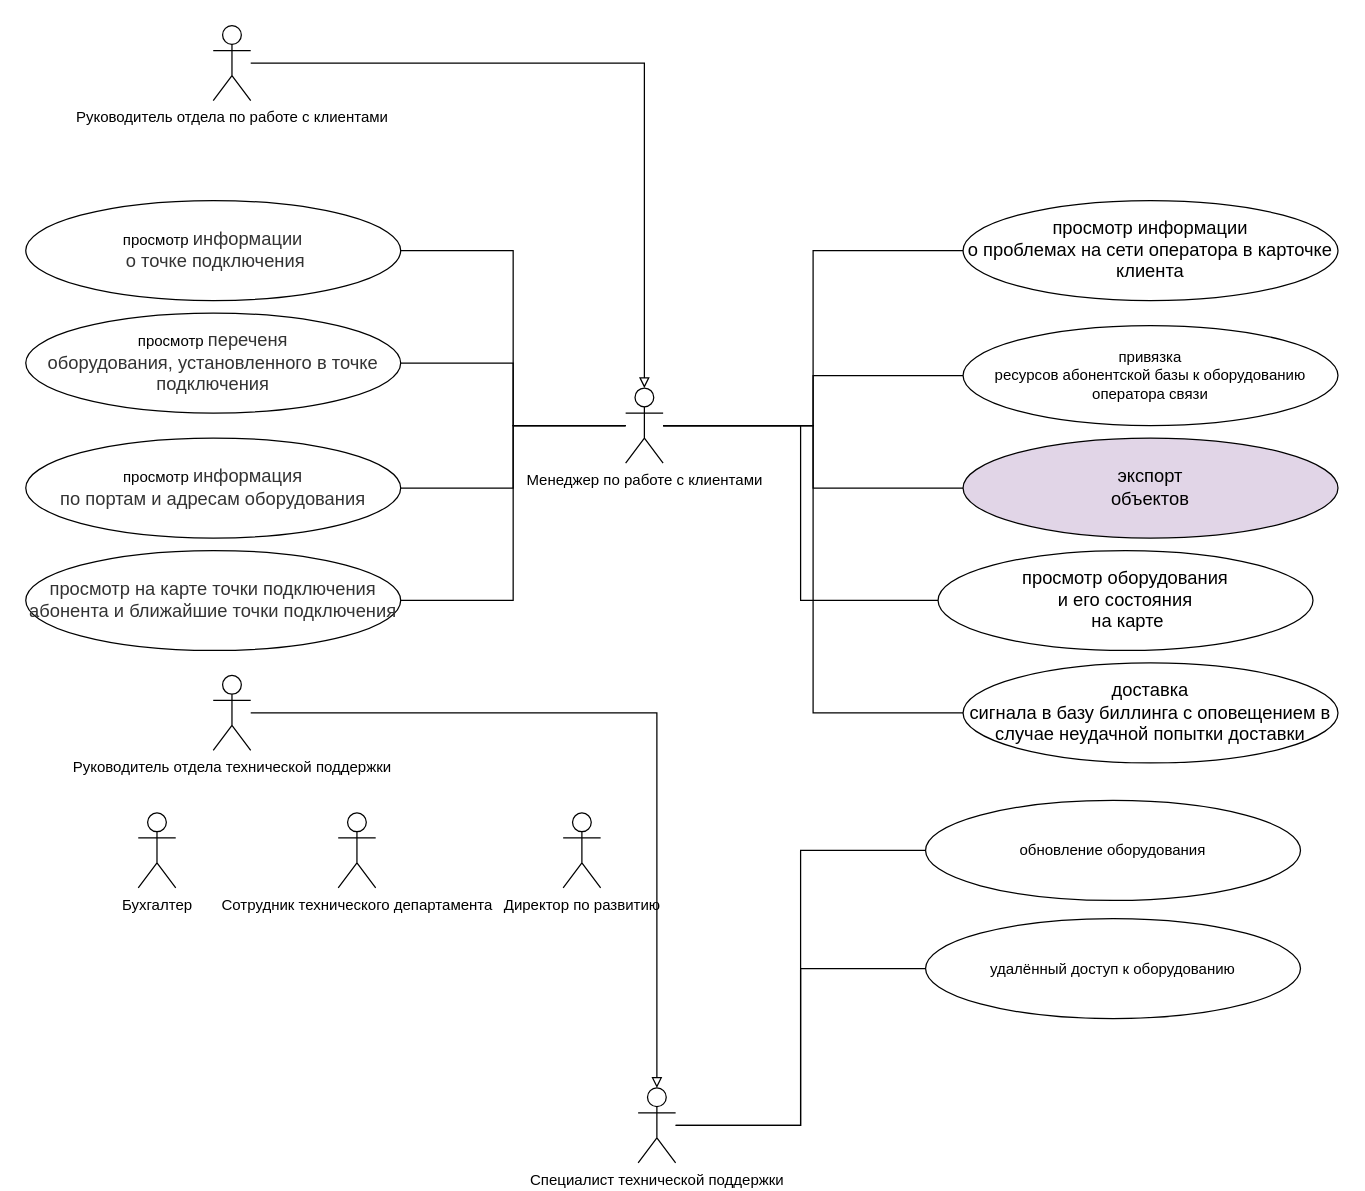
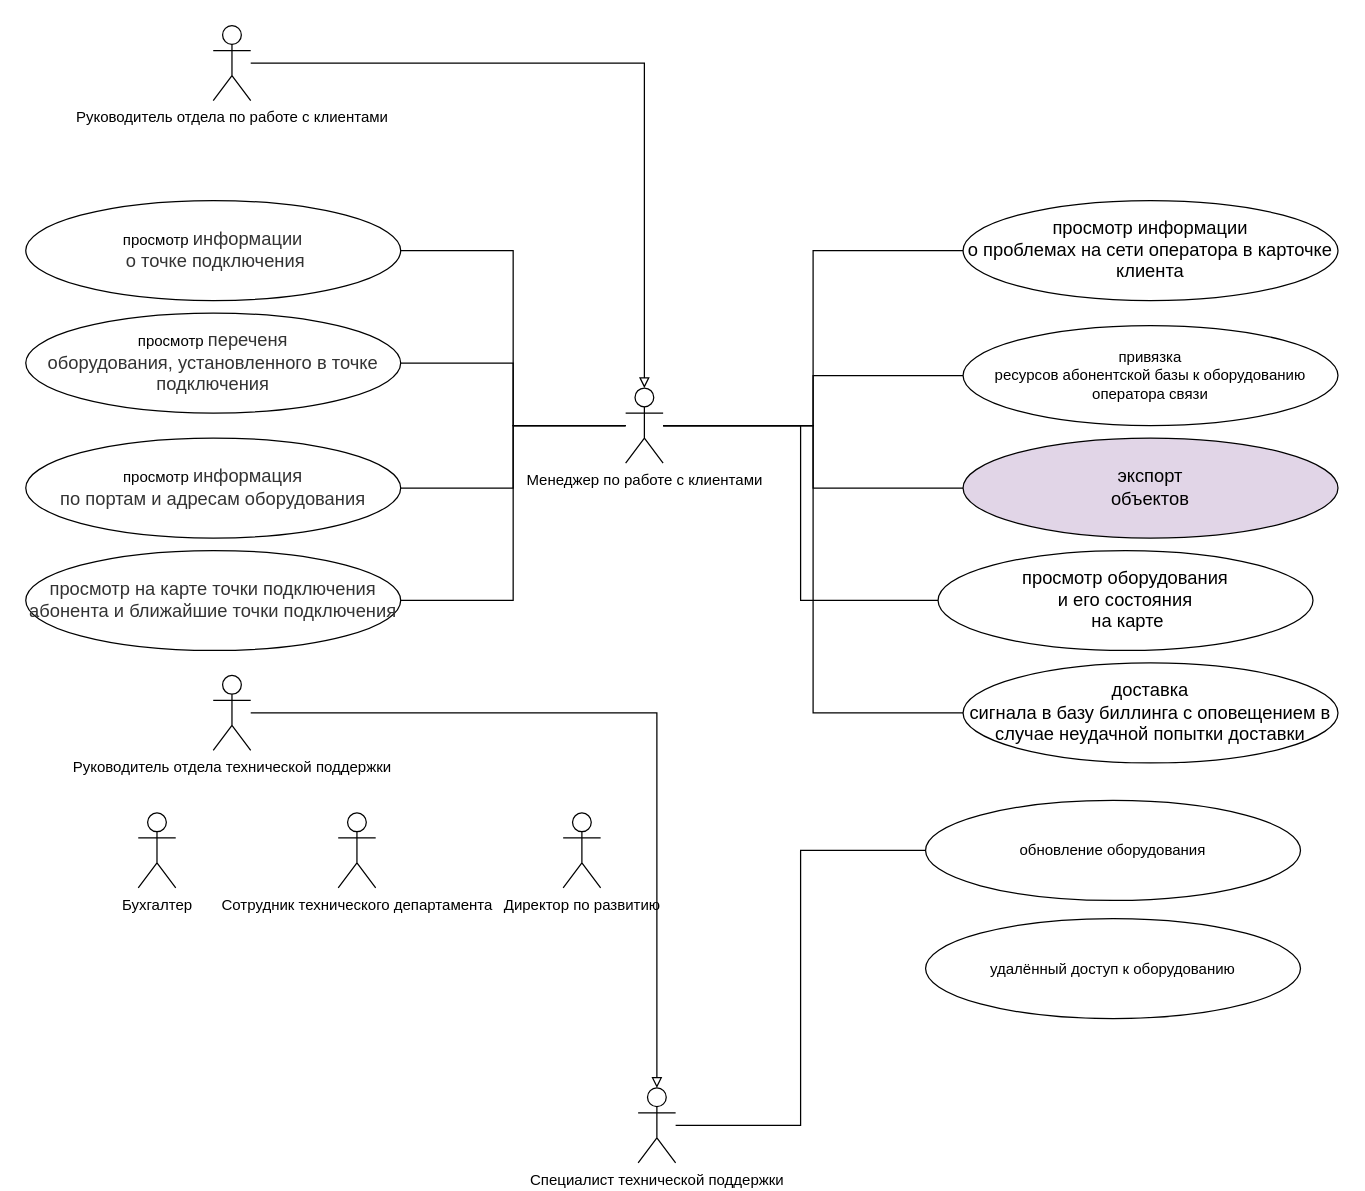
(864, 969) -> none
